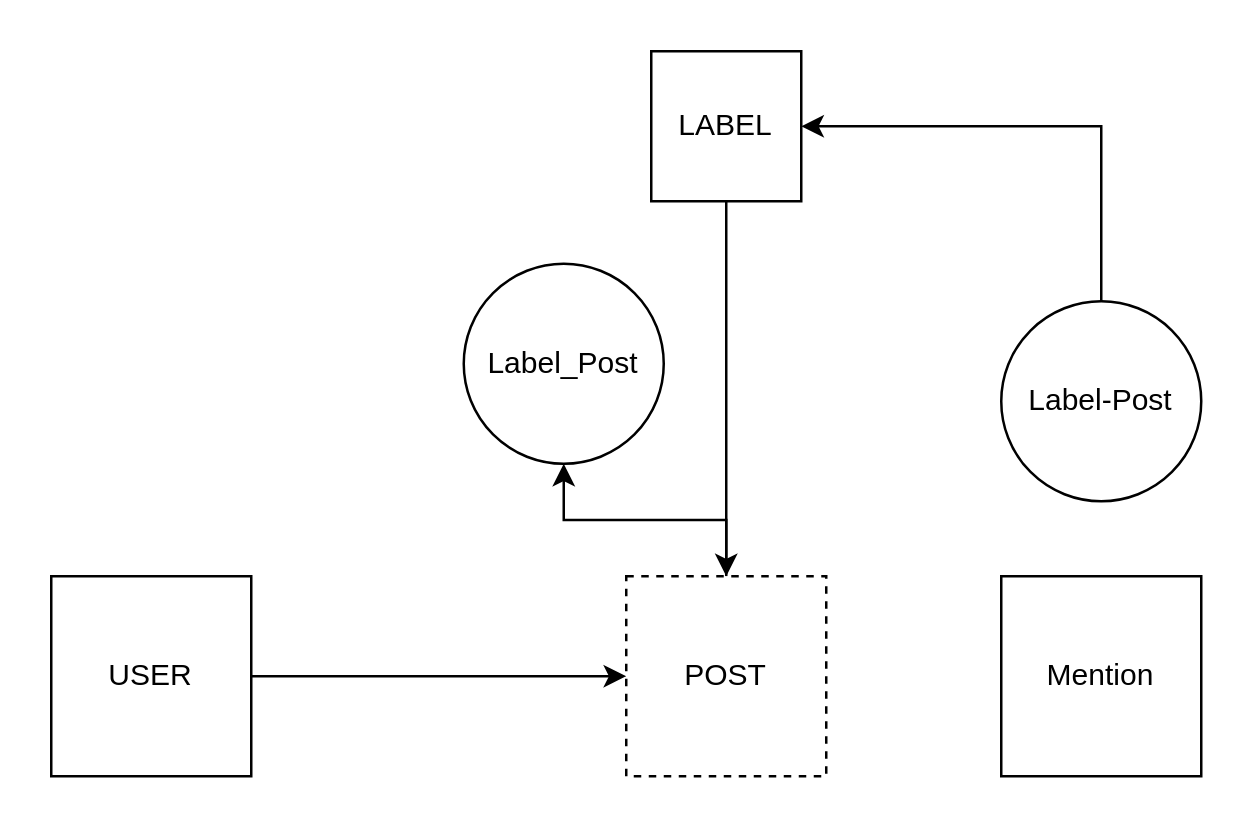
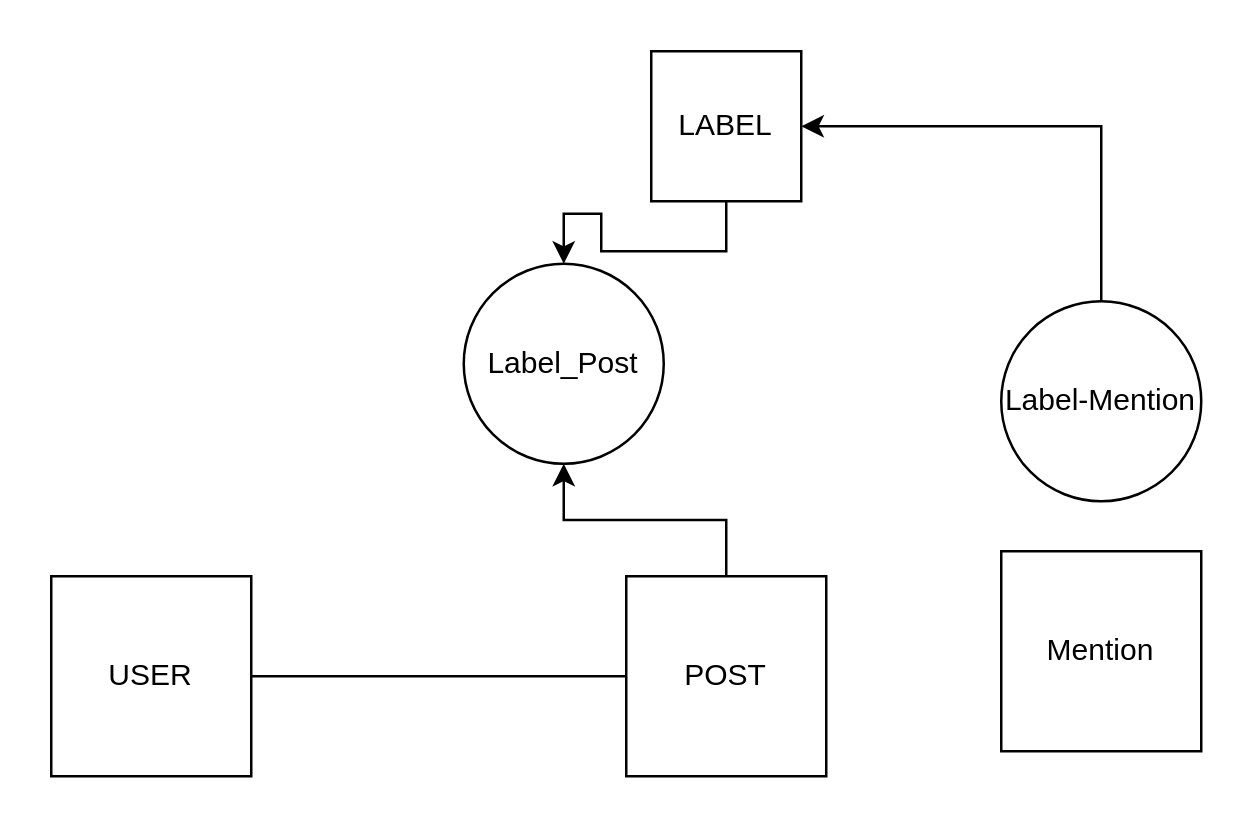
(726, 381) -> (611, 251)
(1101, 401) -> (1101, 401)
(608, 676) -> (616, 676)
(726, 676) -> (726, 676)
(1101, 676) -> (1101, 651)
